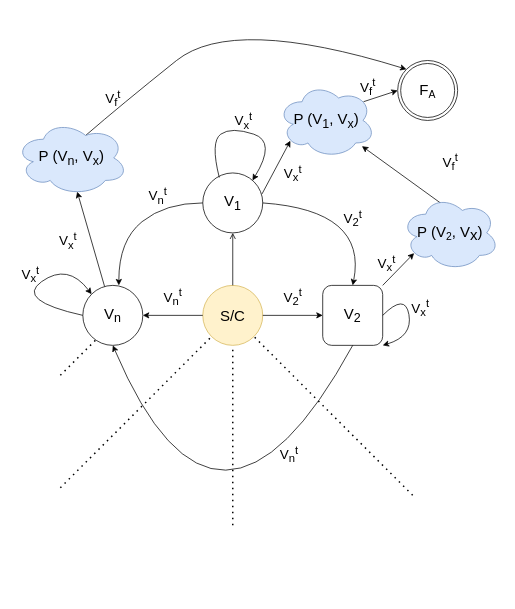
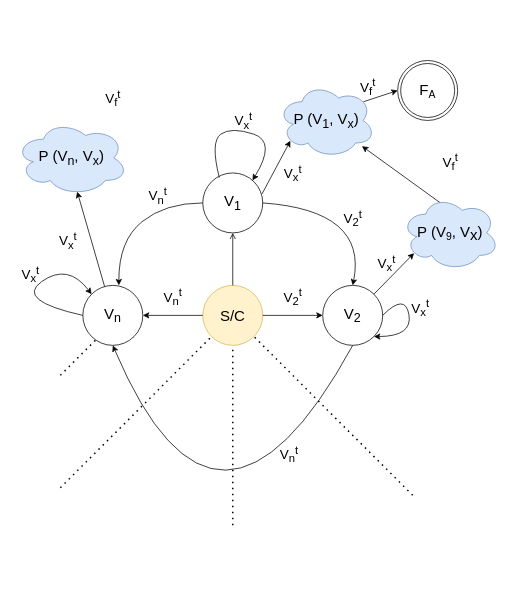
(233, 41) -> none
(450, 233) -> (450, 233)
(353, 315) -> (353, 315)
